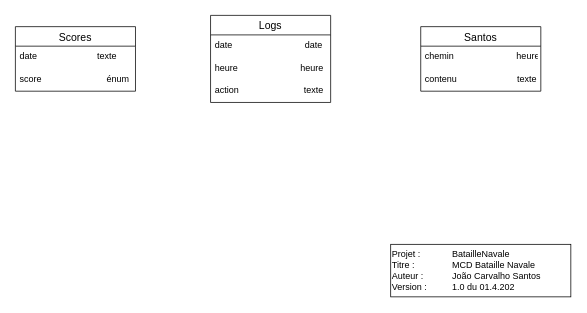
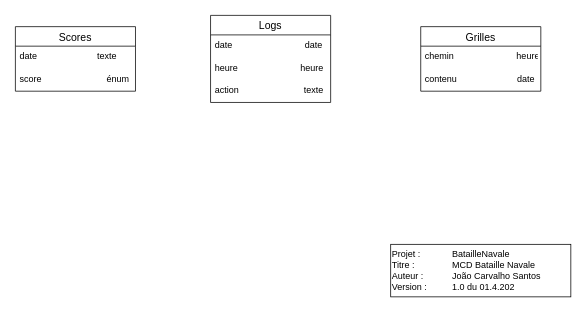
(480, 37) -> (480, 37)
(501, 79) -> (499, 79)
